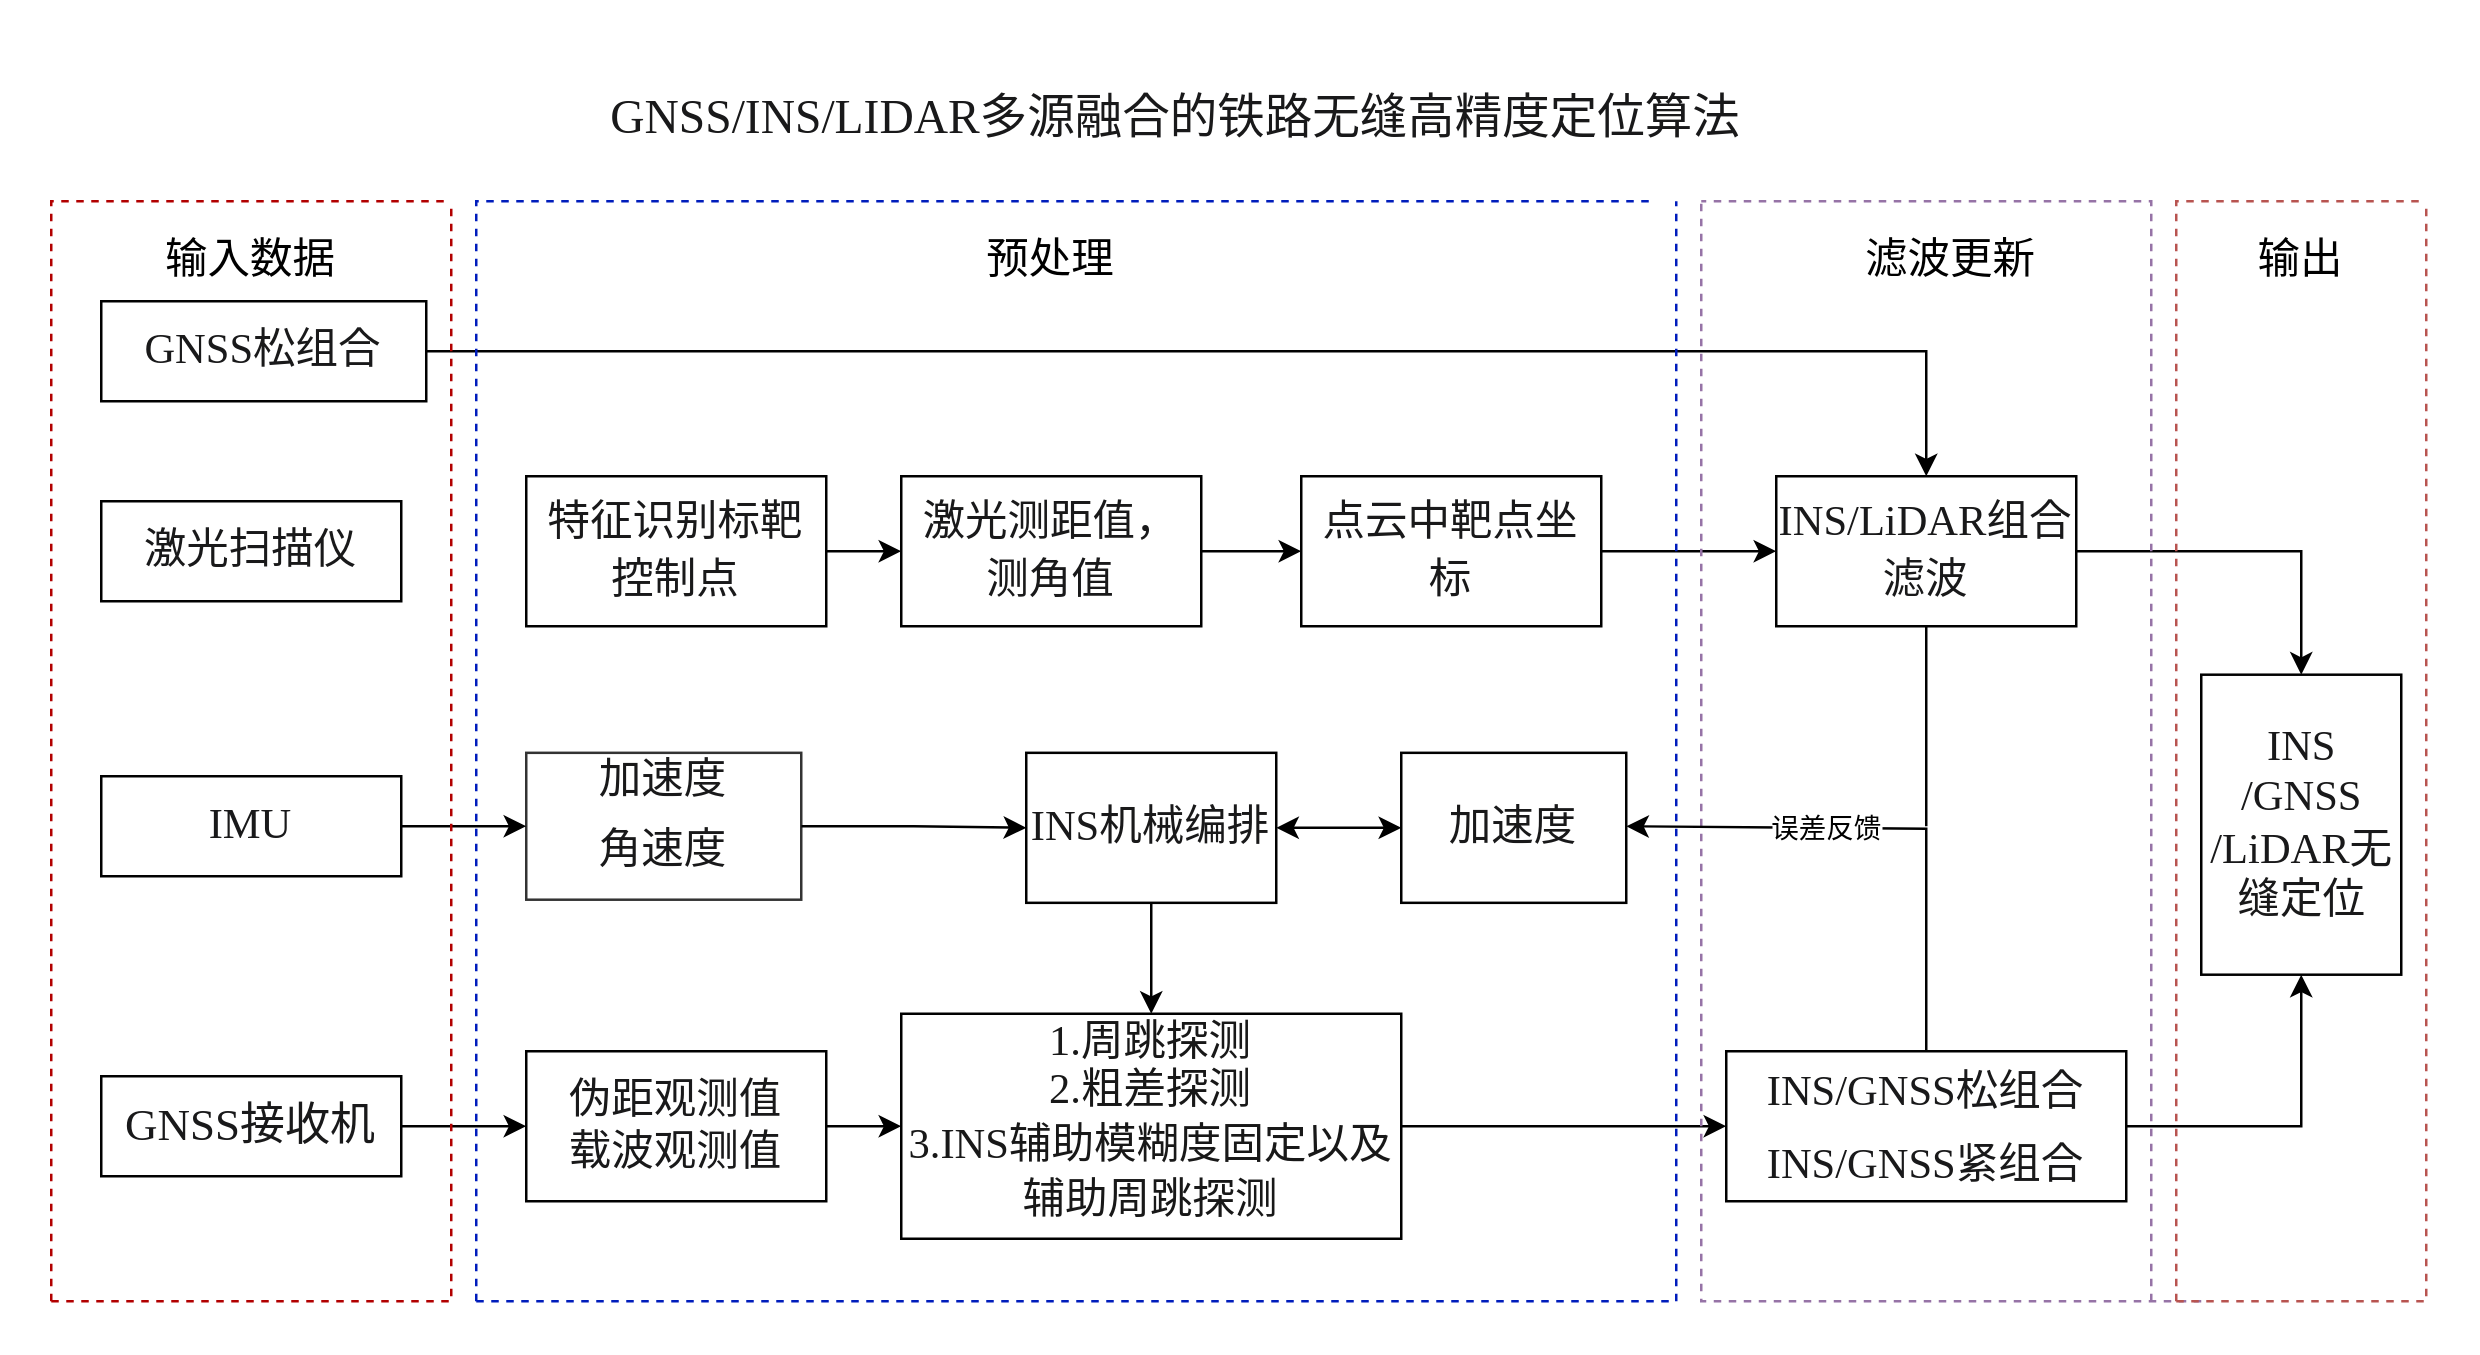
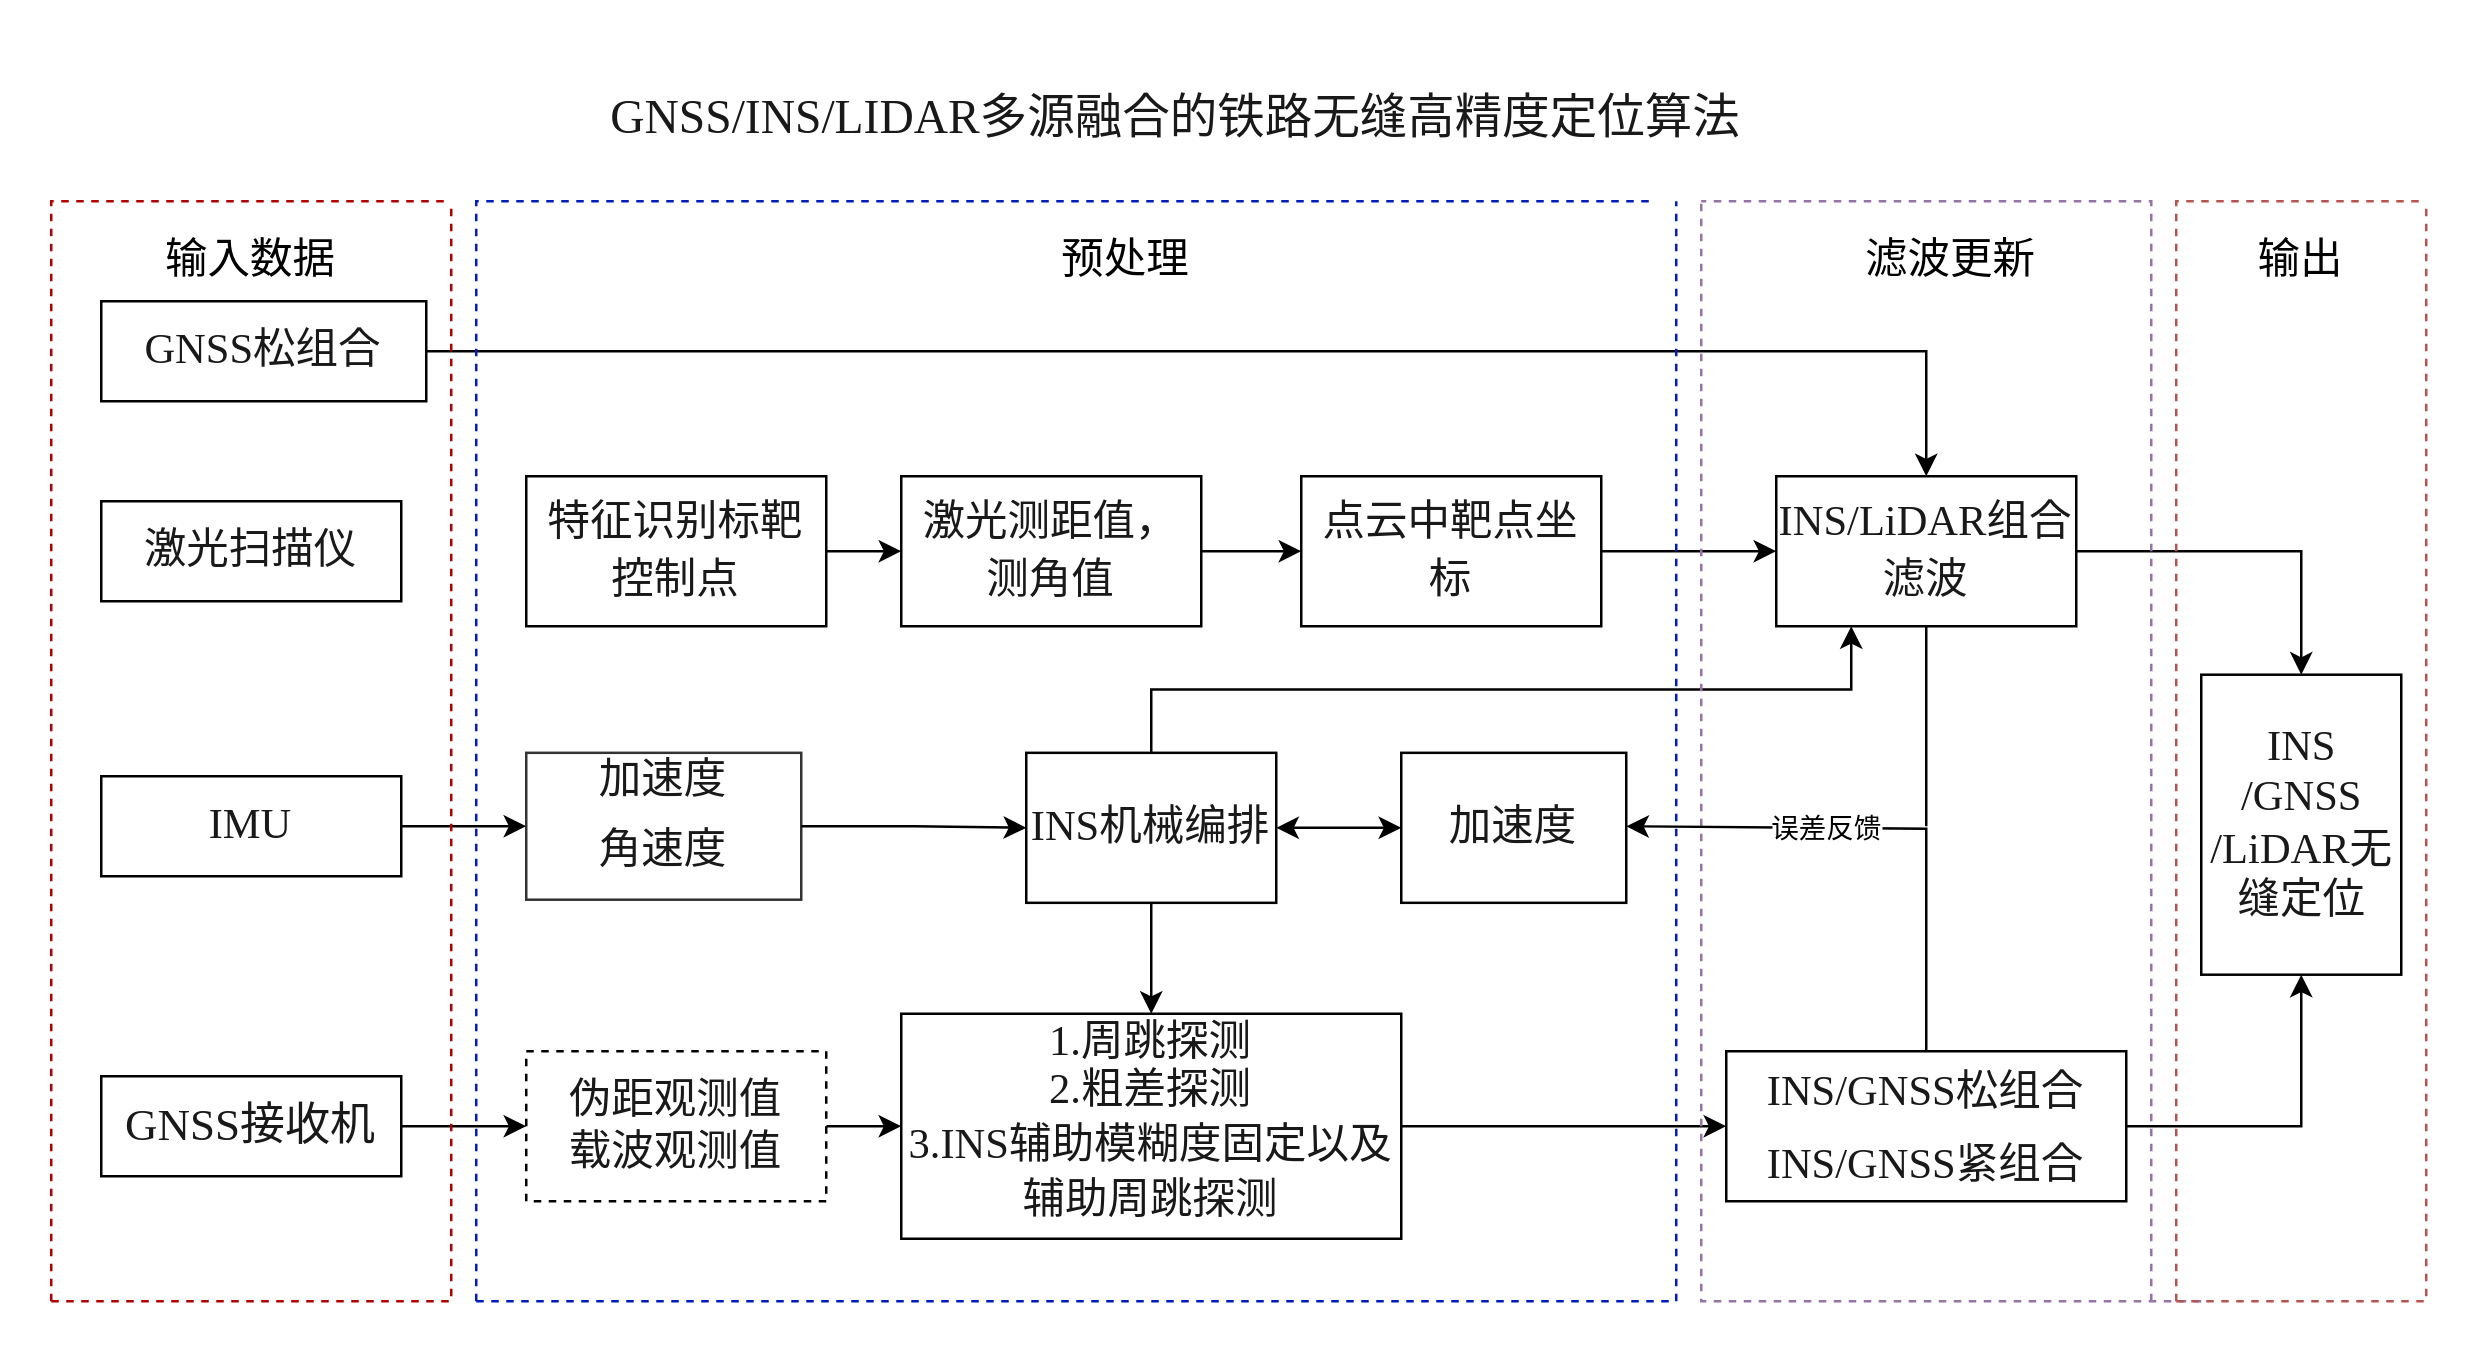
(1051, 260) -> (1126, 260)
none -> (1379, 690)
(676, 1126) -> (676, 1126)
